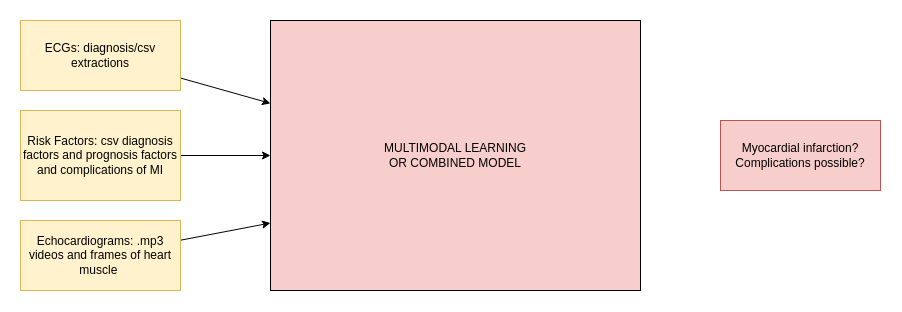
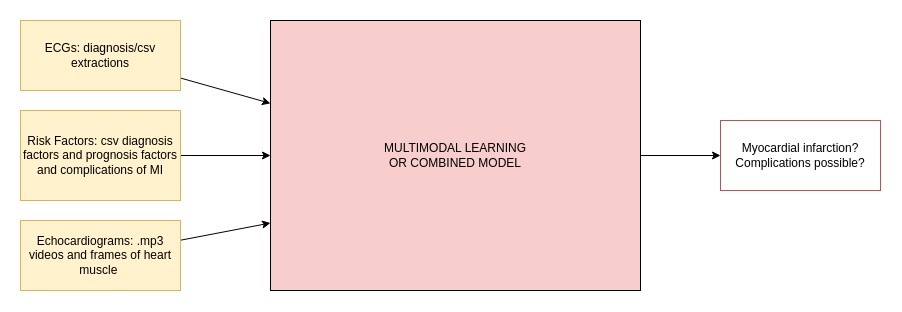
none -> (677, 156)
(801, 156) -> (801, 156)
